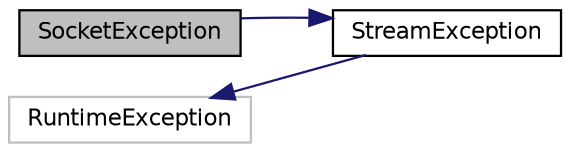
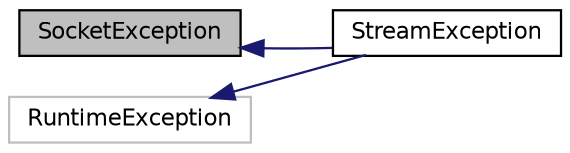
(275, 18) -> (298, 48)
